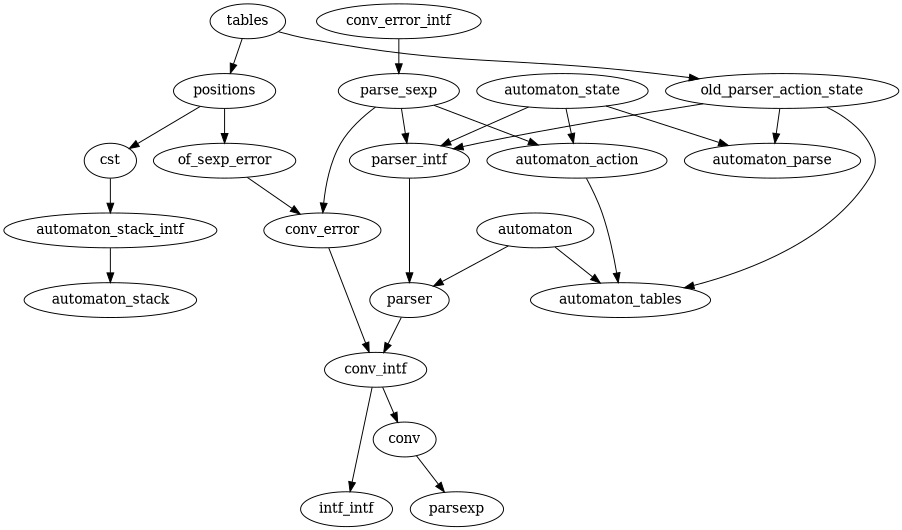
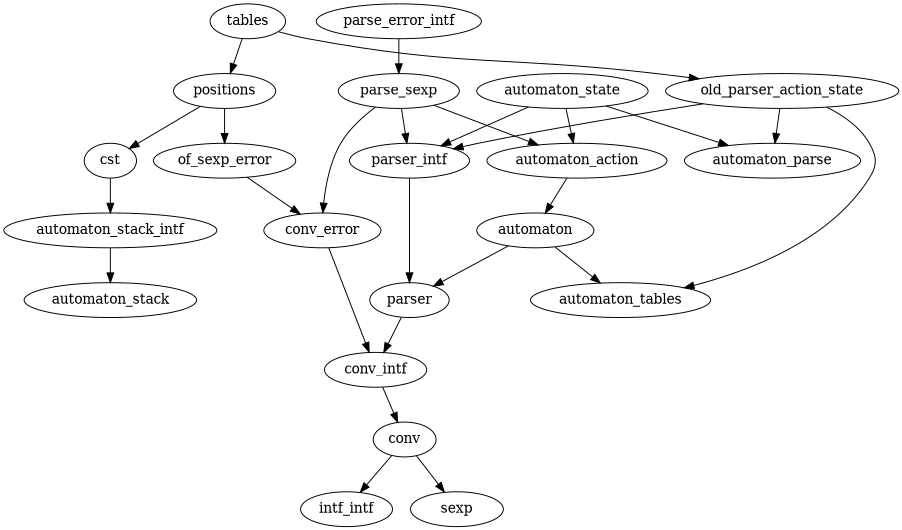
(399, 21) -> (399, 21)
(606, 224) -> (559, 191)
(362, 435) -> (379, 470)
(457, 509) -> (457, 509)
